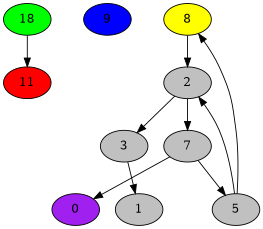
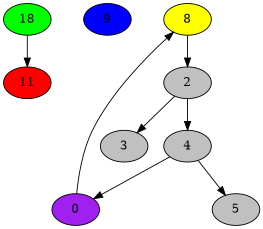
(234, 114) -> (106, 107)
(188, 146) -> (188, 146)
(225, 147) -> none
(139, 210) -> none
